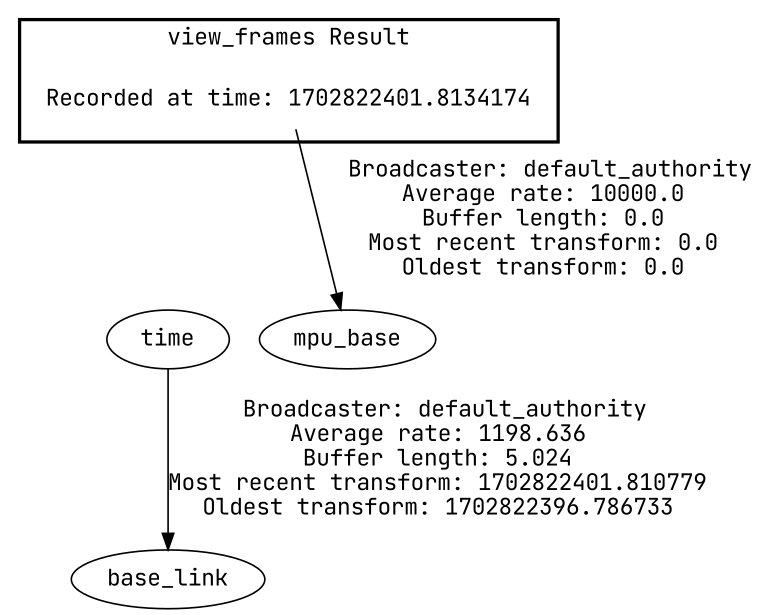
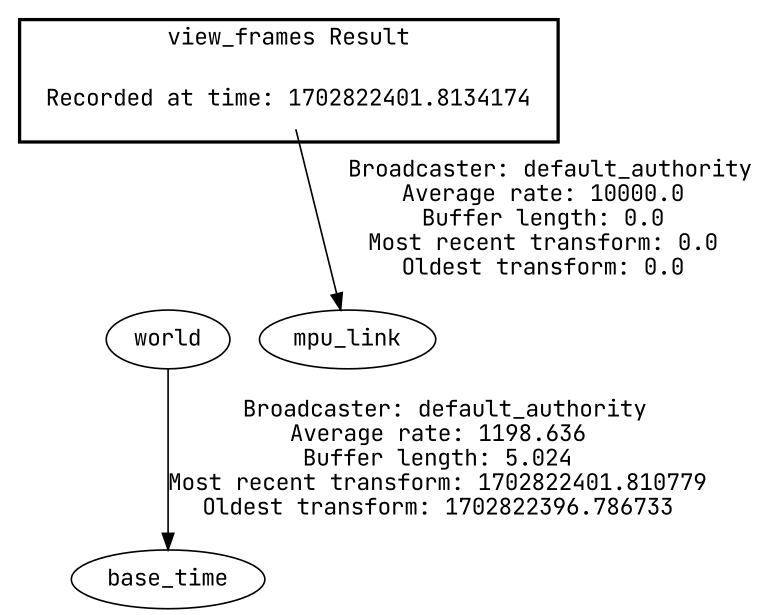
(168, 339) -> (168, 339)
(348, 339) -> (348, 339)
(168, 579) -> (168, 579)
